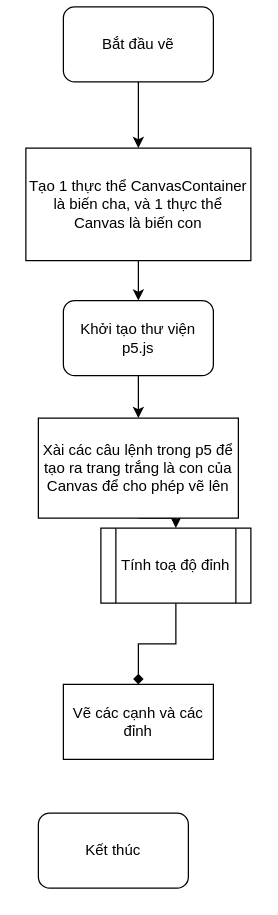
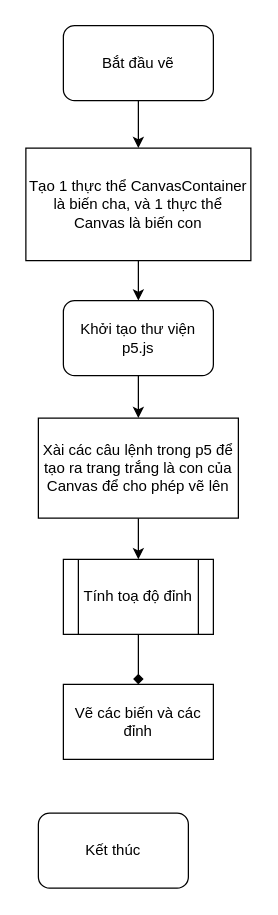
(138, 44) -> (138, 63)
(176, 566) -> (138, 597)
(138, 722) -> (138, 722)
